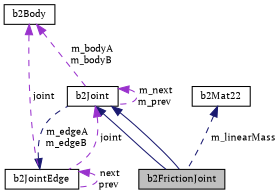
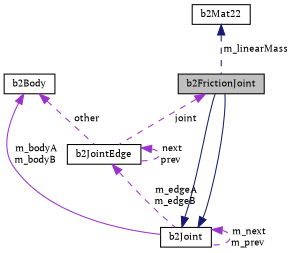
(64, 59) -> (50, 200)
(43, 96) -> (86, 119)
(44, 127) -> (146, 201)
(93, 149) -> (158, 122)
